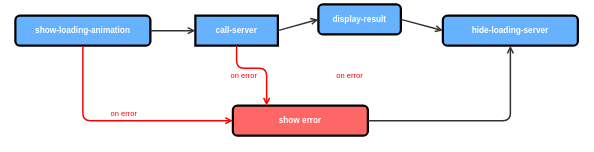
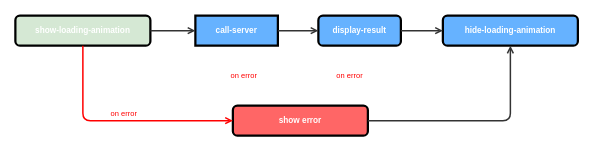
(360, 19) -> (360, 30)
(83, 30) -> (83, 30)
(510, 30) -> (510, 30)
(257, 68) -> none
